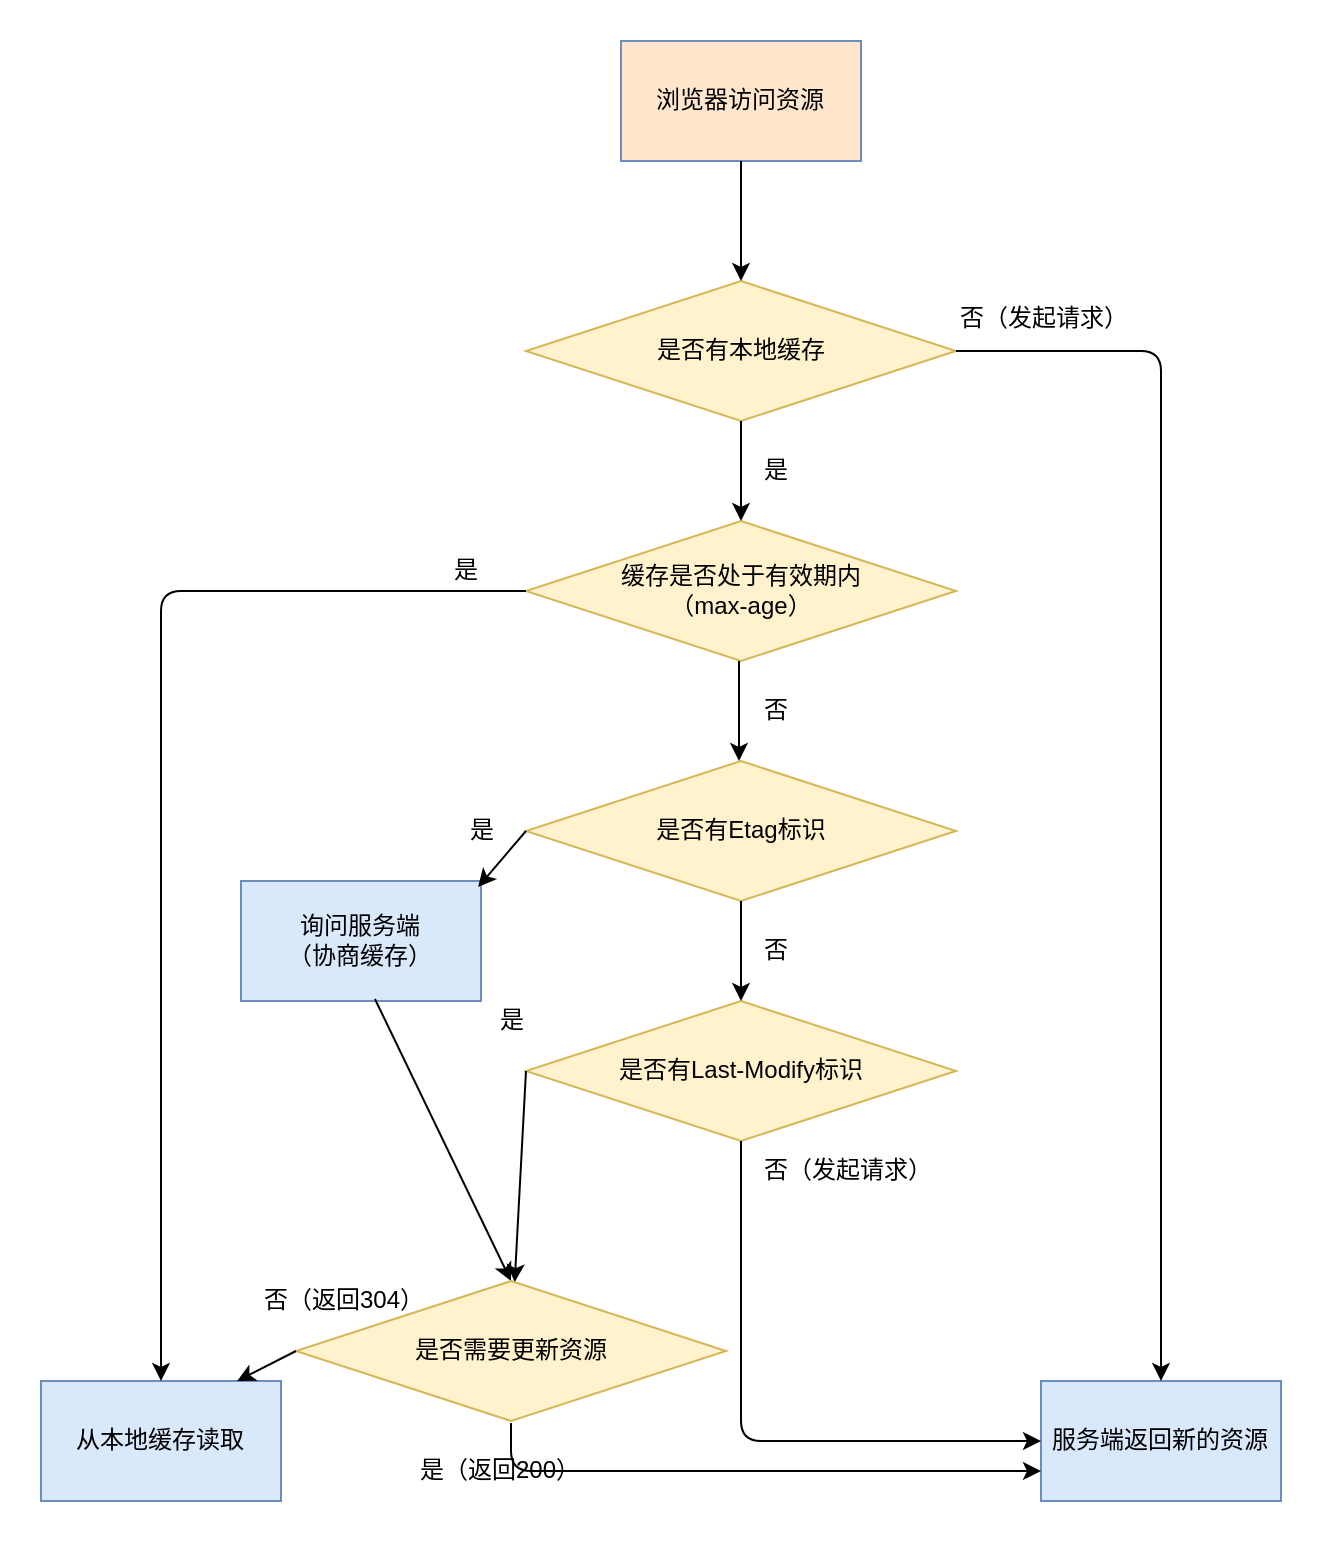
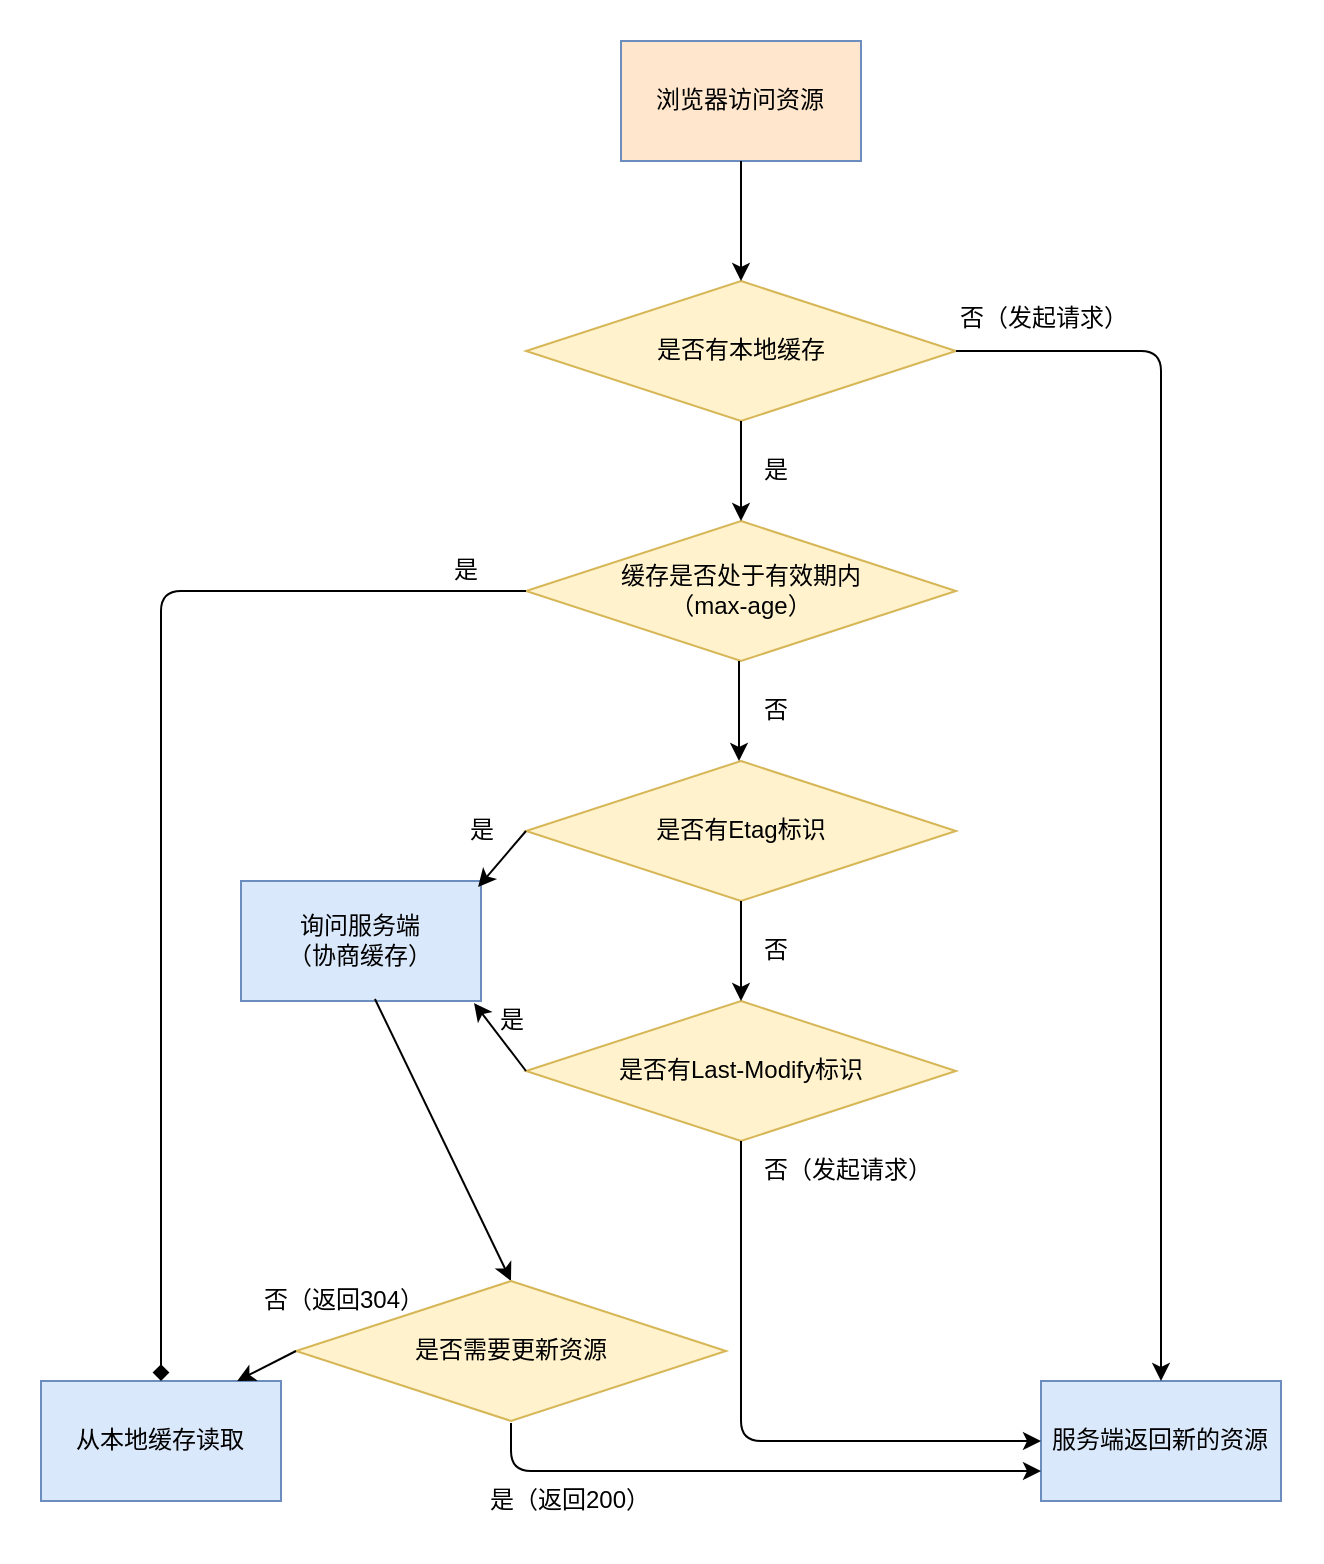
(521, 1170) -> (504, 1042)
(161, 1366) -> (161, 1365)
(516, 1471) -> (586, 1501)
